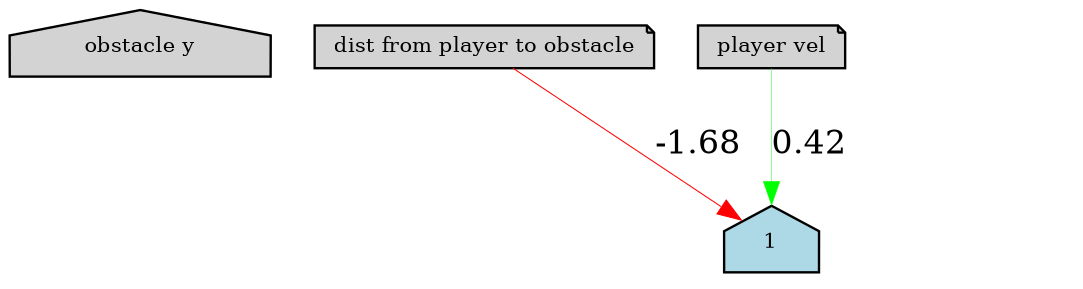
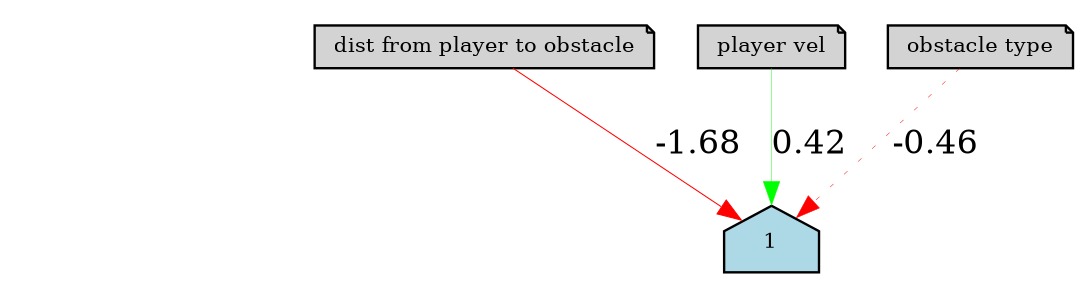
(140, 47) -> none
none -> (980, 47)
